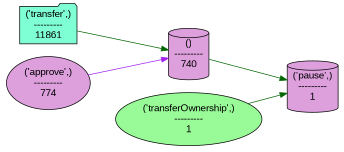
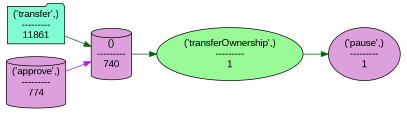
(245, 69) -> (141, 54)
(48, 83) -> (36, 82)
(313, 87) -> (364, 54)
